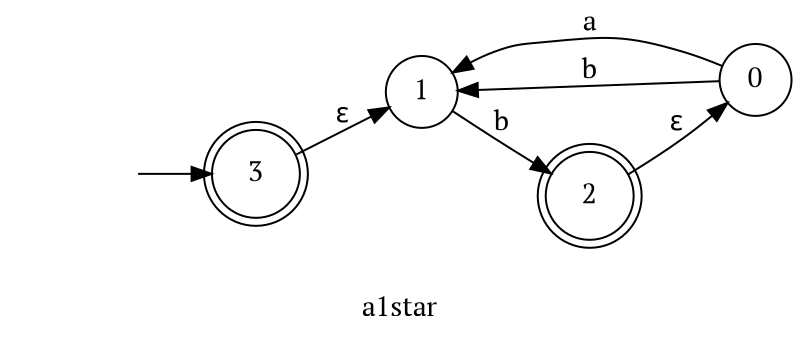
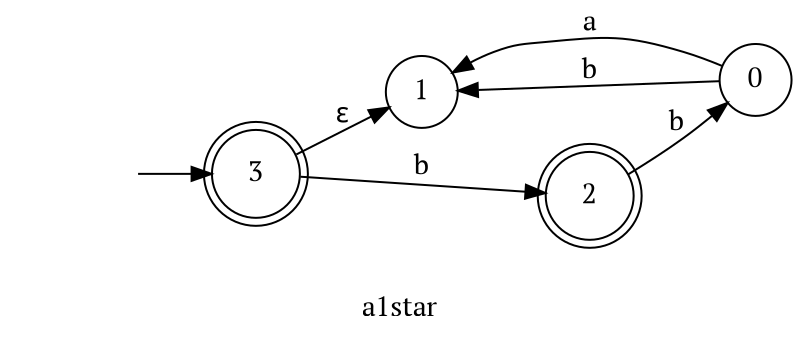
(677, 123) -> (677, 123)
(493, 138) -> (413, 184)
